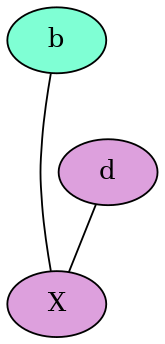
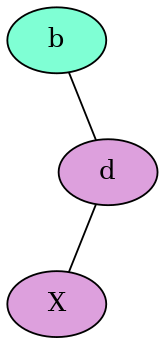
(40, 172) -> (82, 106)
